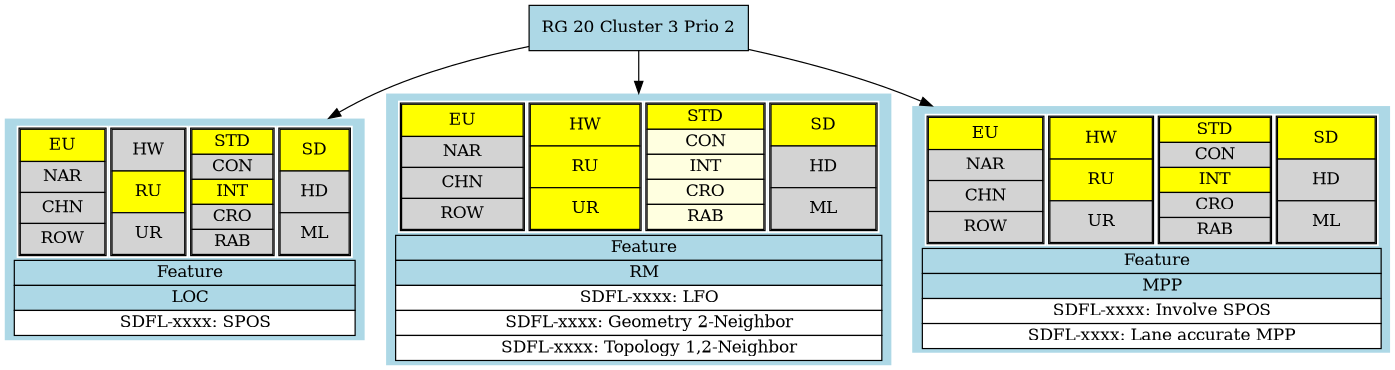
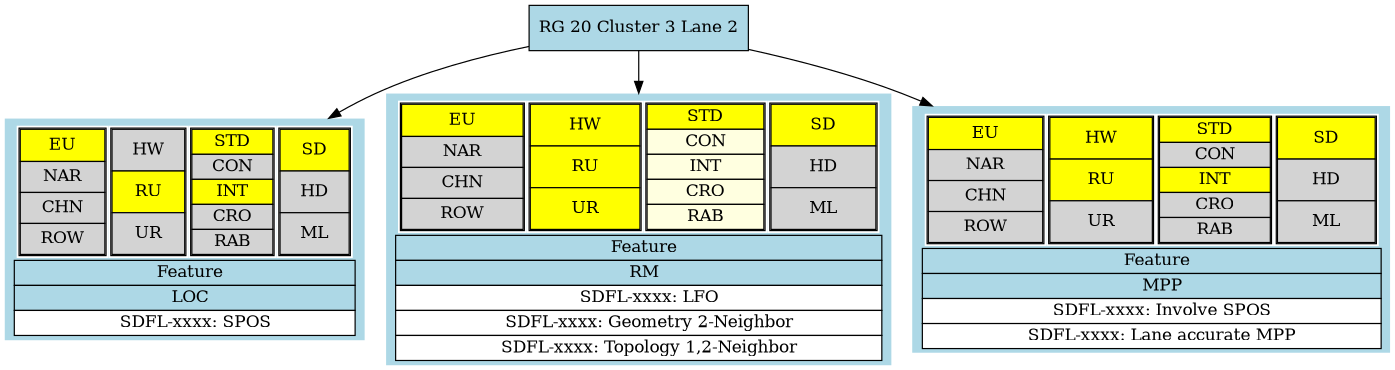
(639, 28) -> (639, 28)
